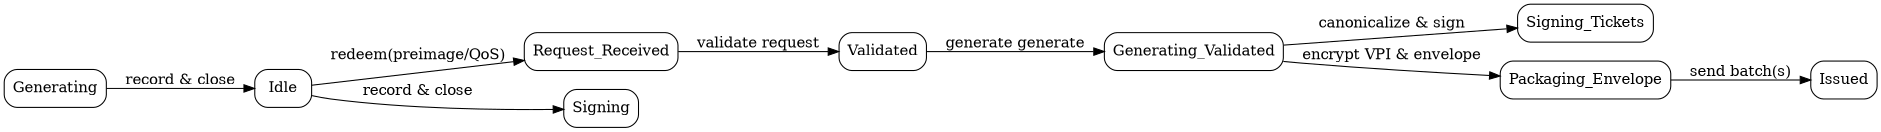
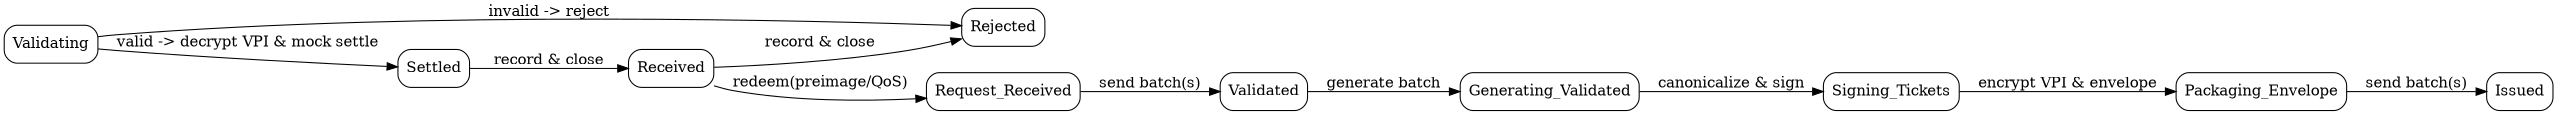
none -> (51, 44)
(759, 44) -> (1150, 84)
(1015, 44) -> (1384, 84)
(1386, 69) -> (2062, 92)
(55, 88) -> (434, 68)
(283, 88) -> (671, 68)
(601, 108) -> (1003, 27)
